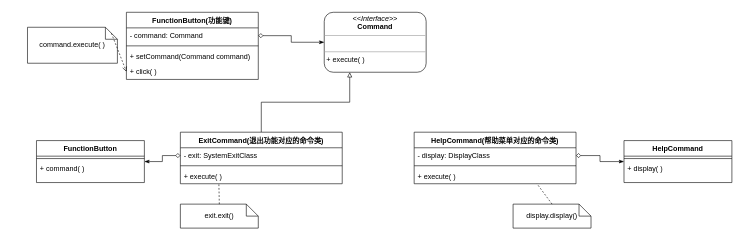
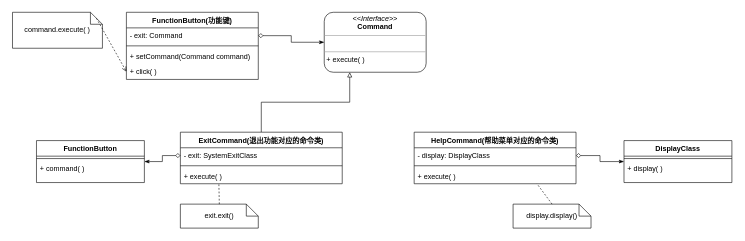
(163, 36) -> (156, 36)
(72, 45) -> (57, 30)
(678, 149) -> (678, 149)
